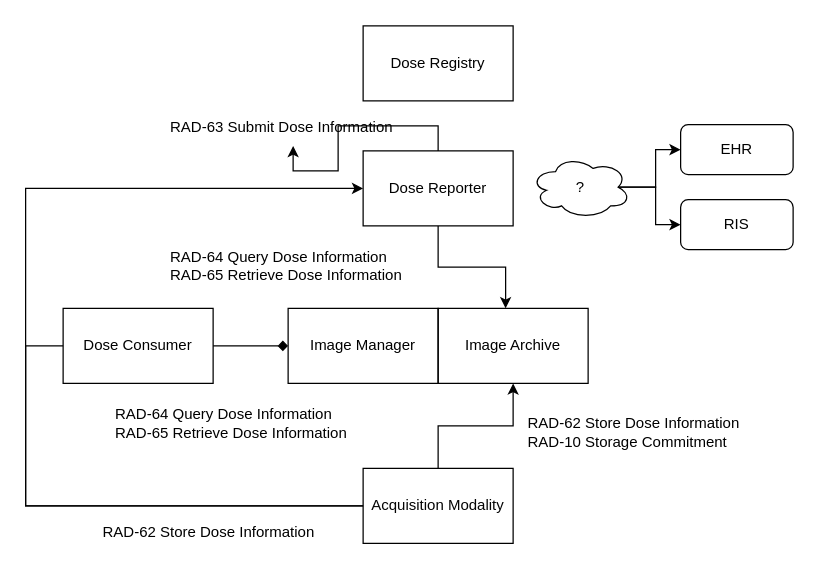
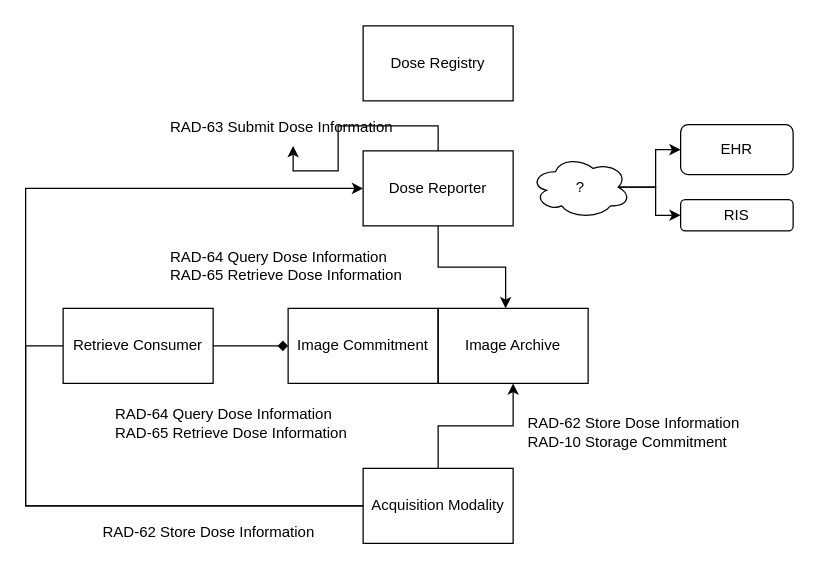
(737, 224) -> (737, 215)
(138, 346) -> (138, 346)
(363, 346) -> (363, 346)
